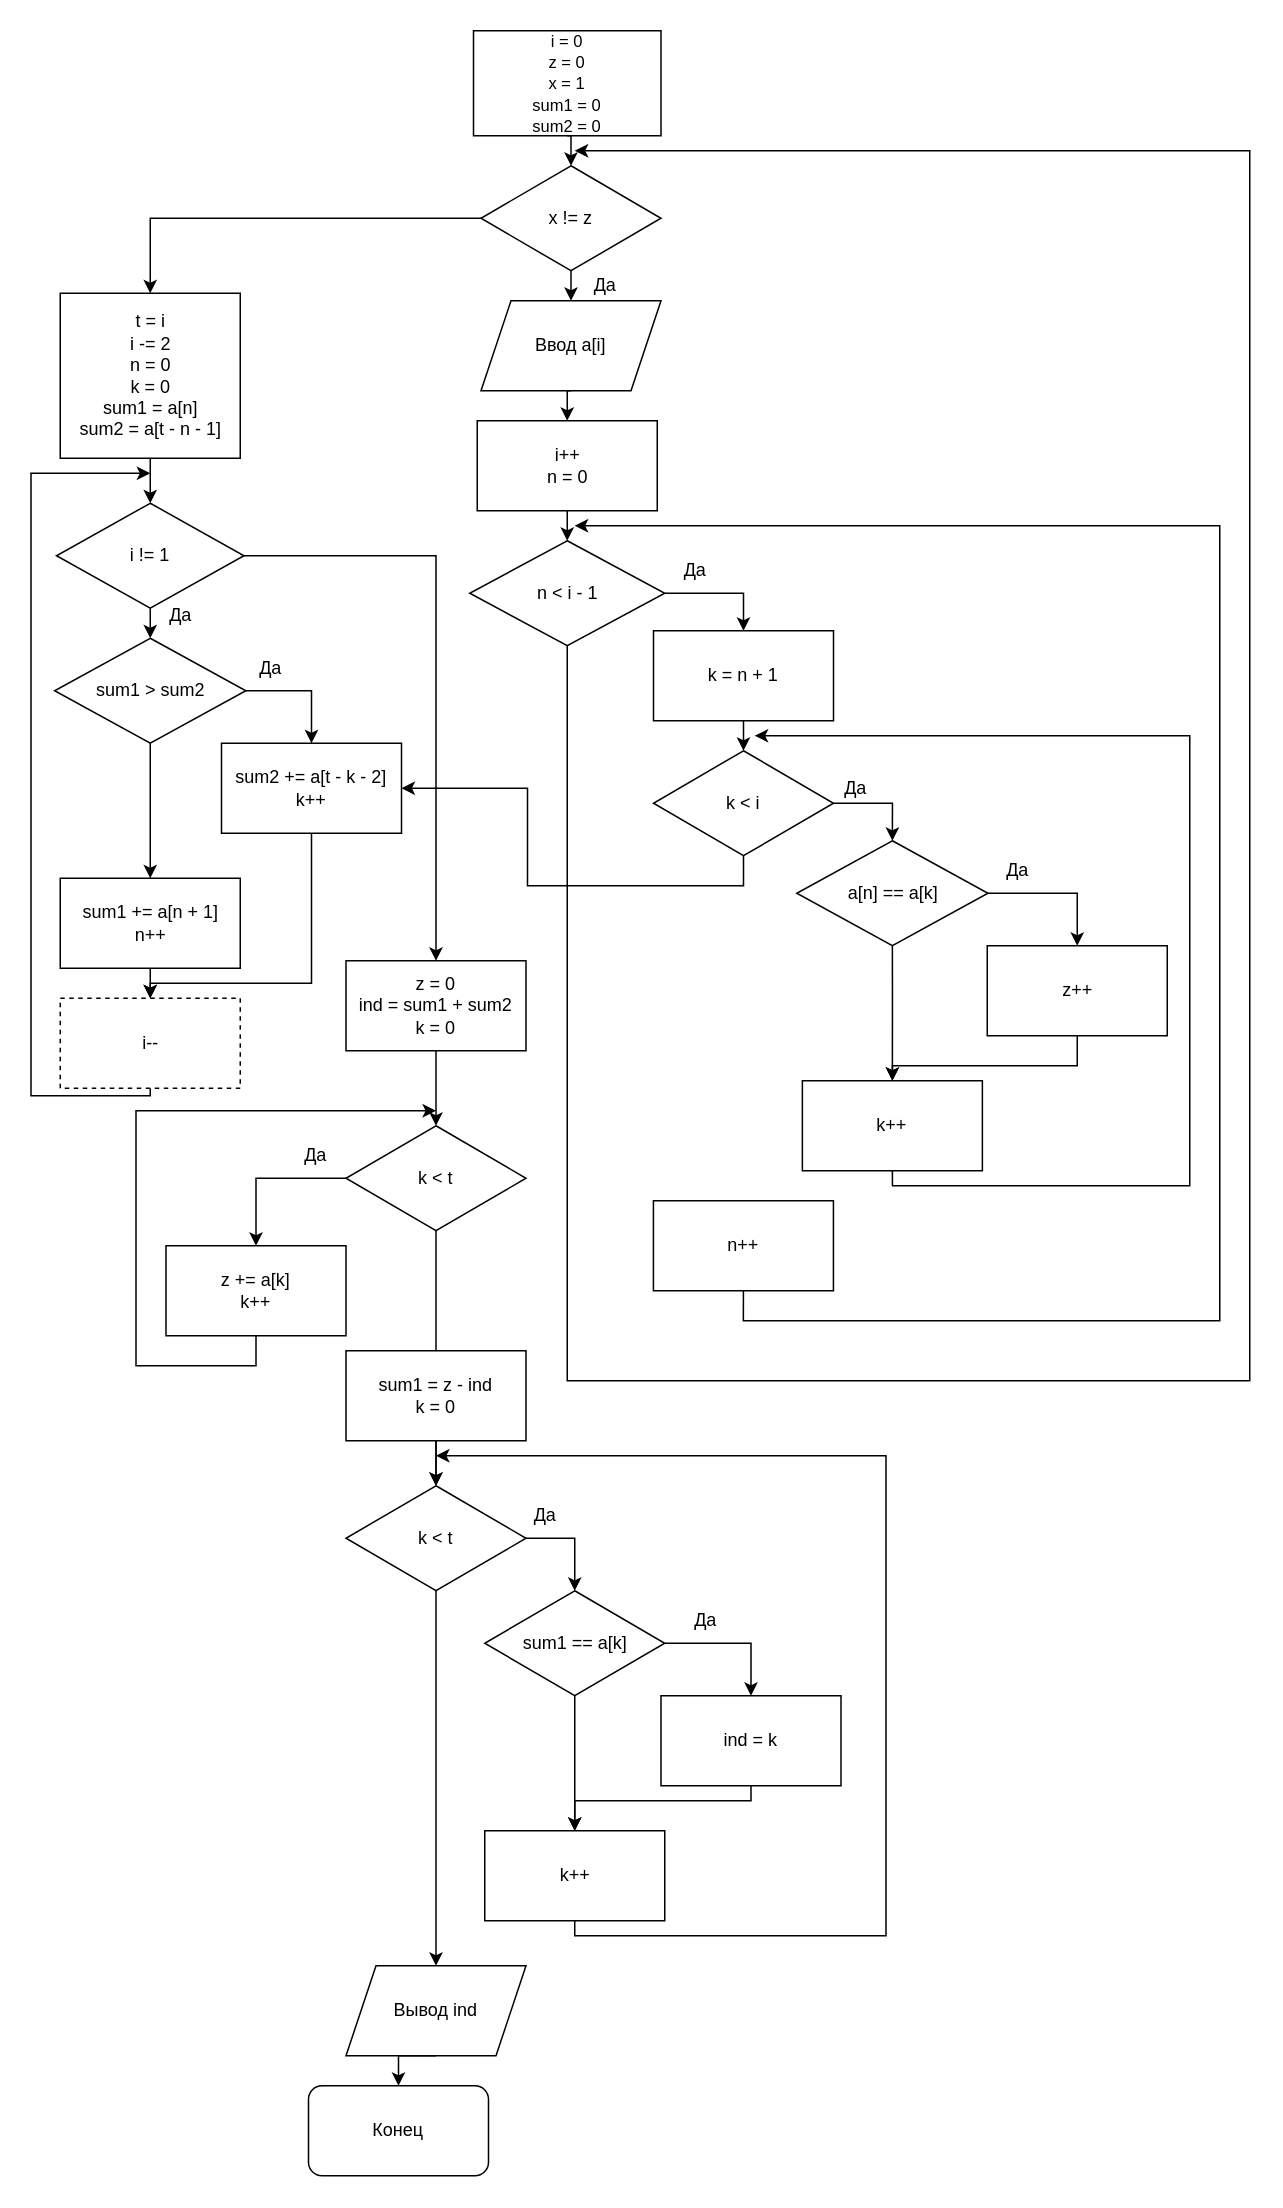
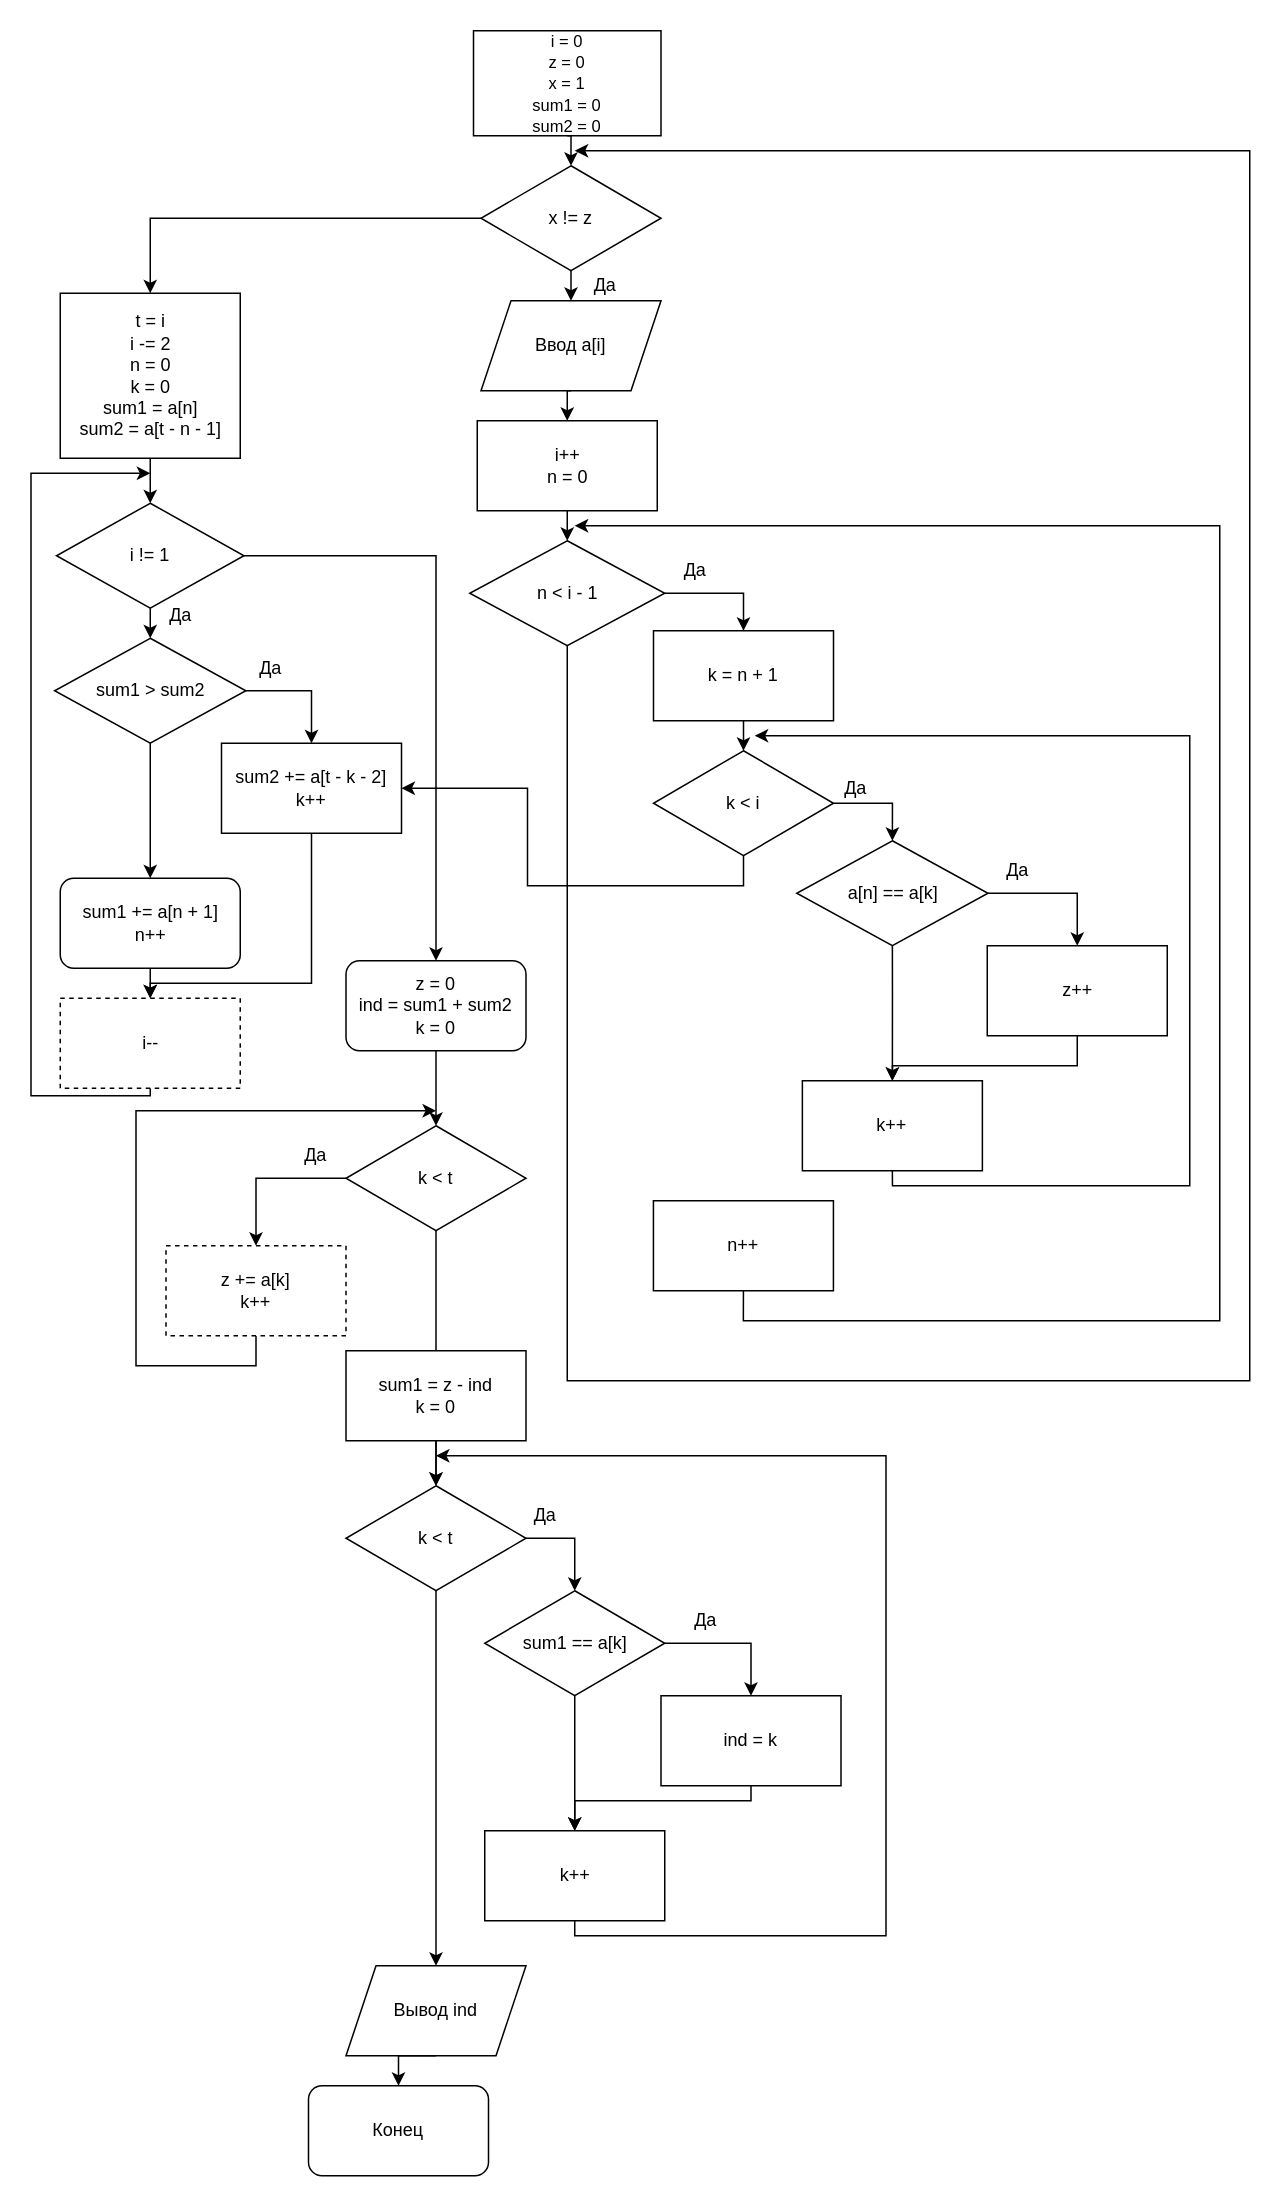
(150, 923) -> (150, 923)
(436, 1006) -> (436, 1006)
(256, 1291) -> (256, 1291)
